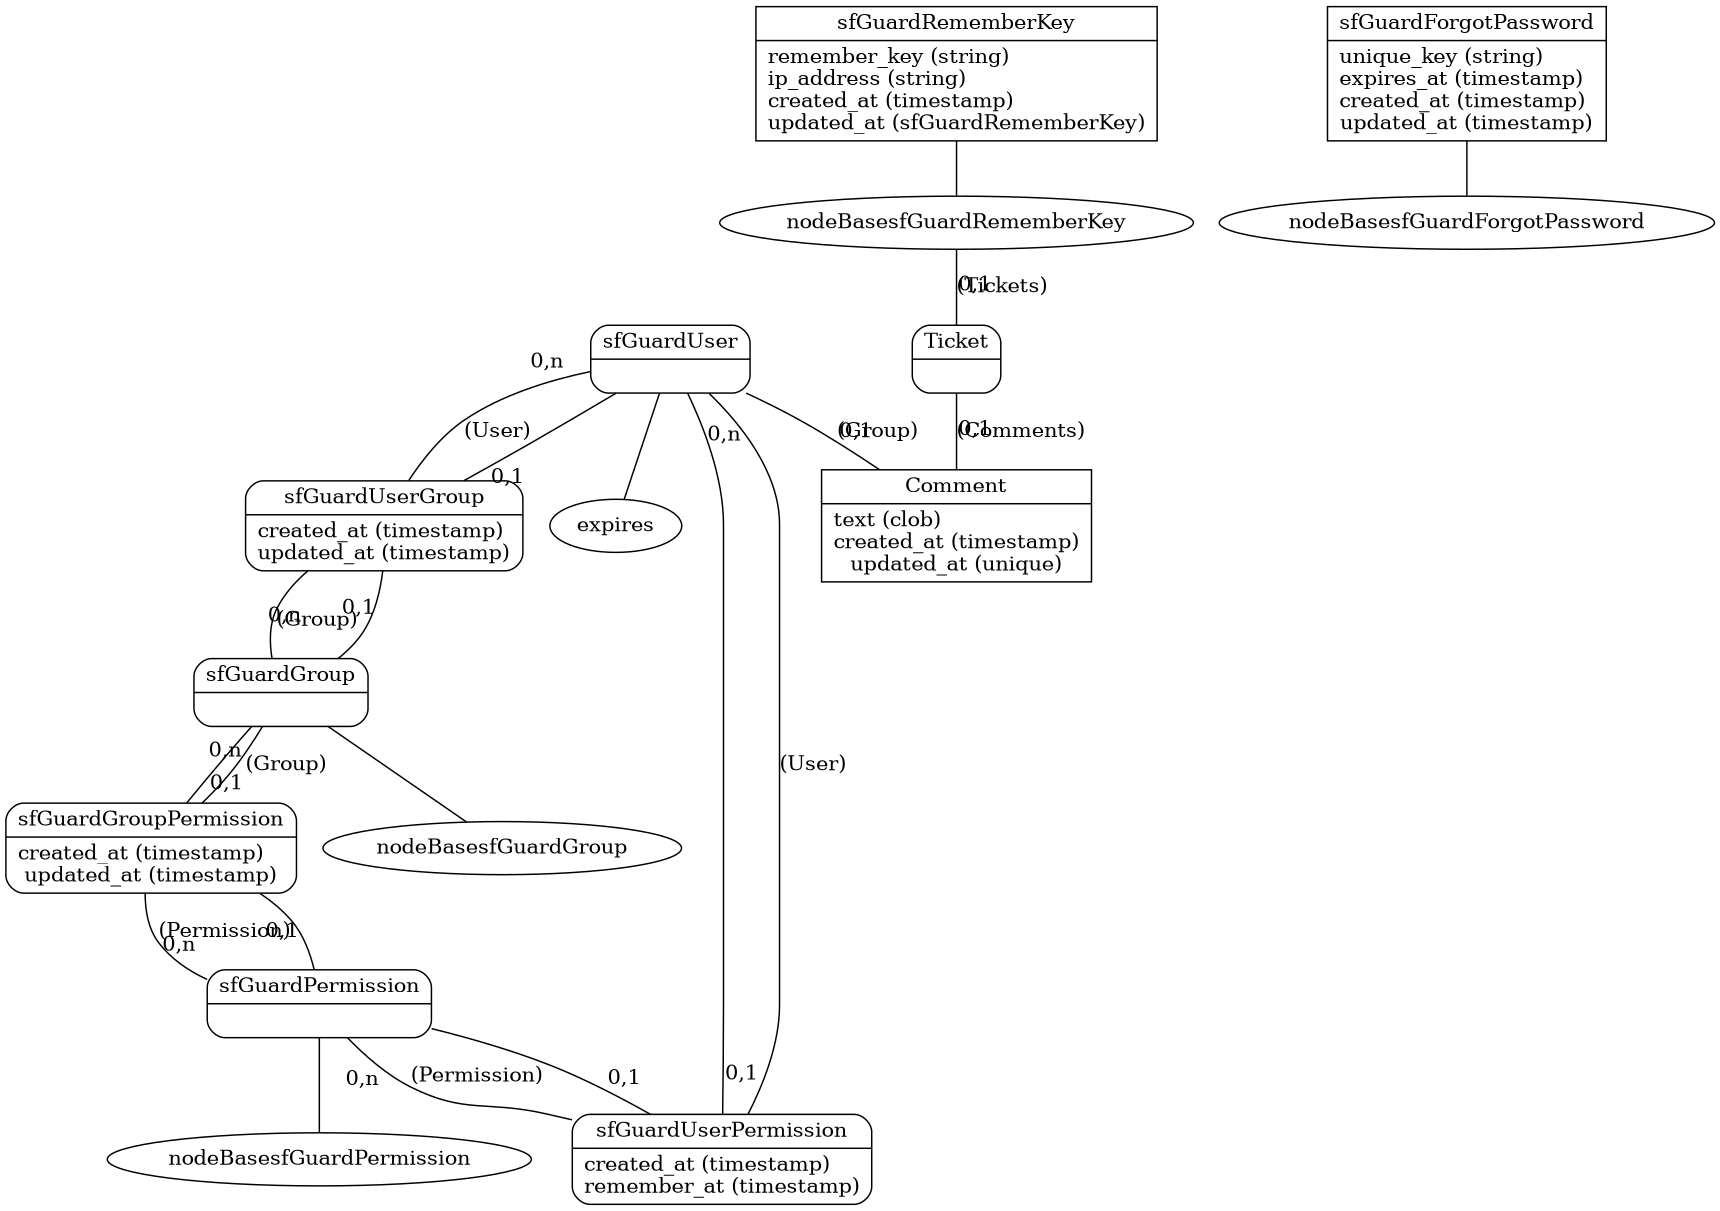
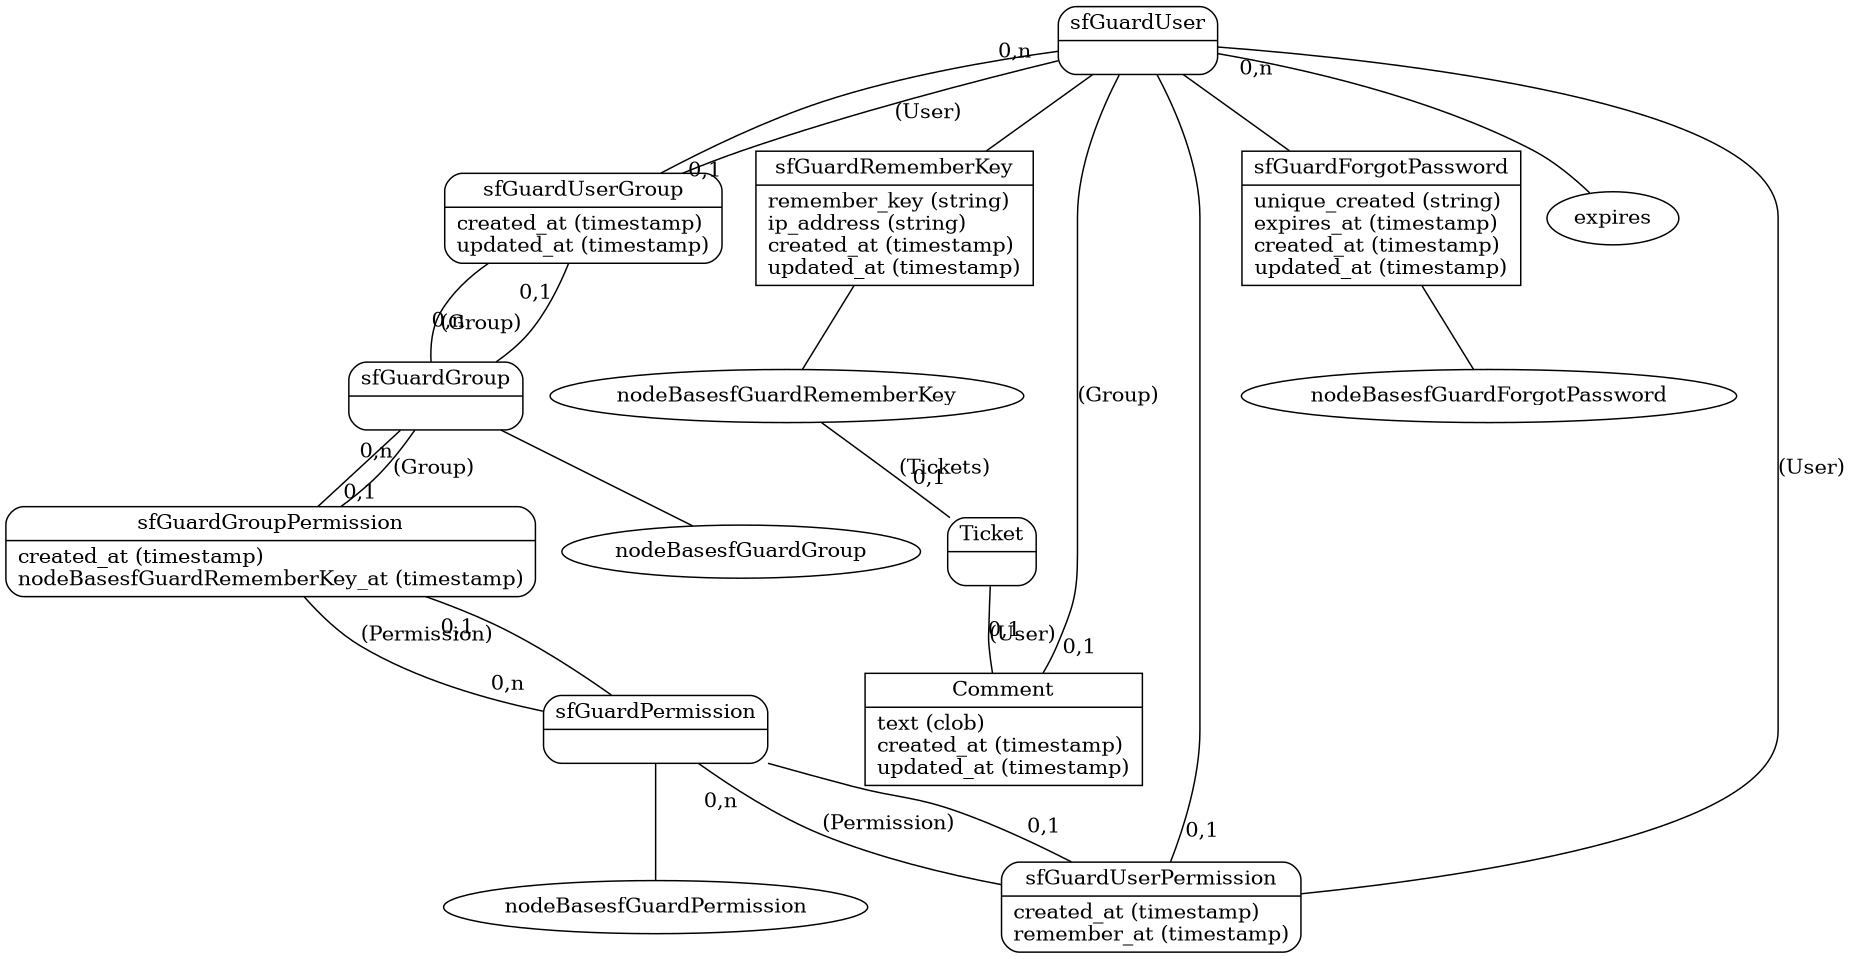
(1442, 57) -> (1378, 201)
none -> (1040, 113)
none -> (1236, 113)
(957, 123) -> (895, 268)
(1021, 431) -> (1023, 635)
(957, 564) -> (1004, 768)
(151, 875) -> (271, 579)
